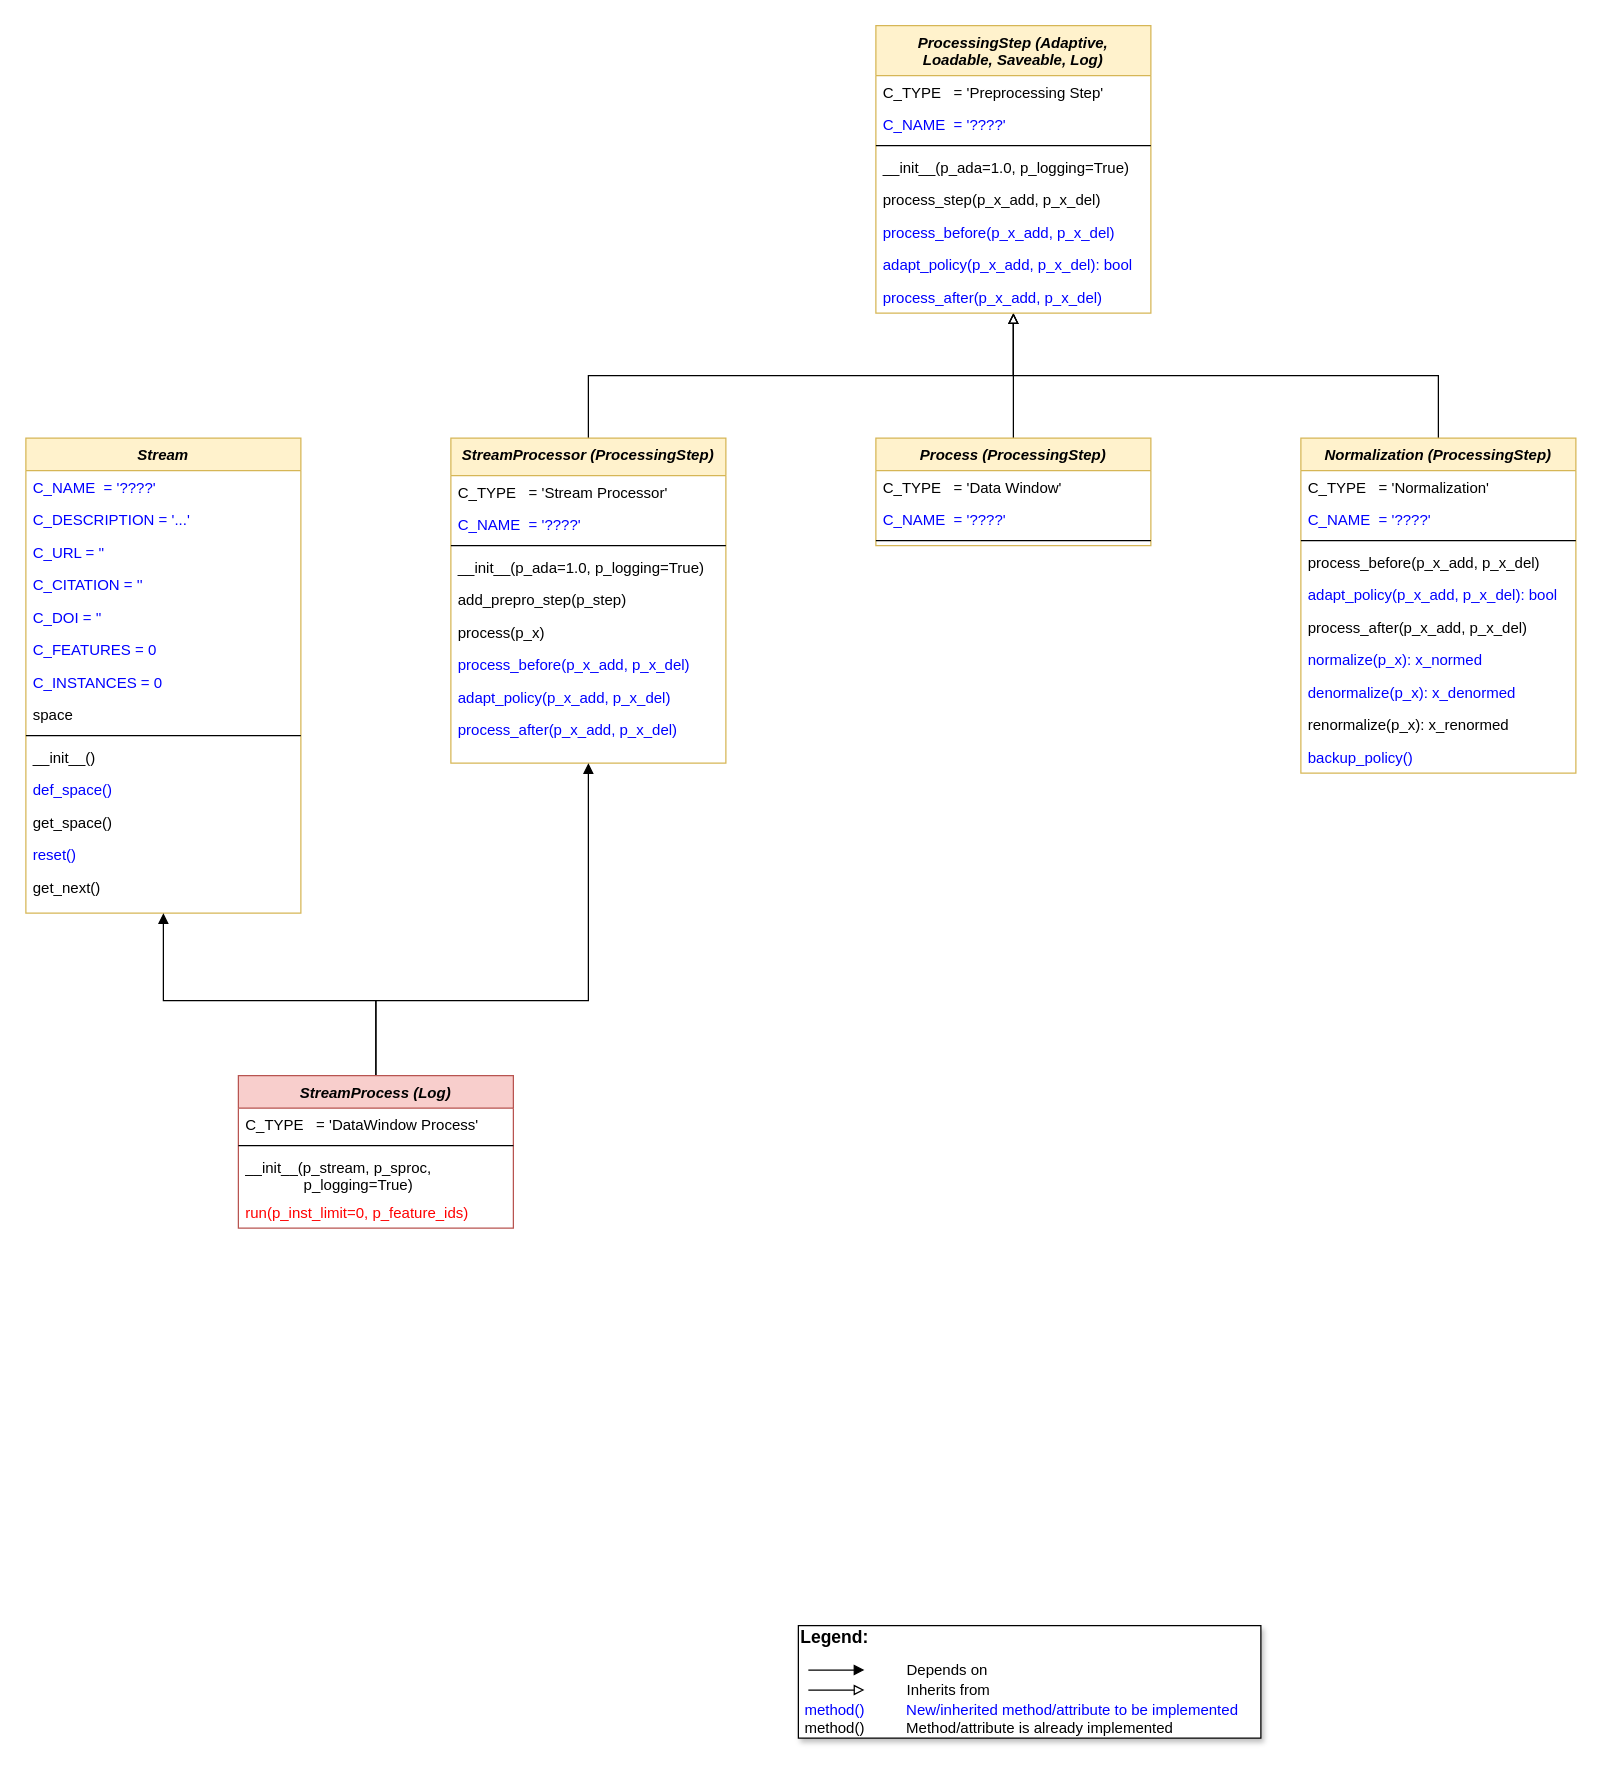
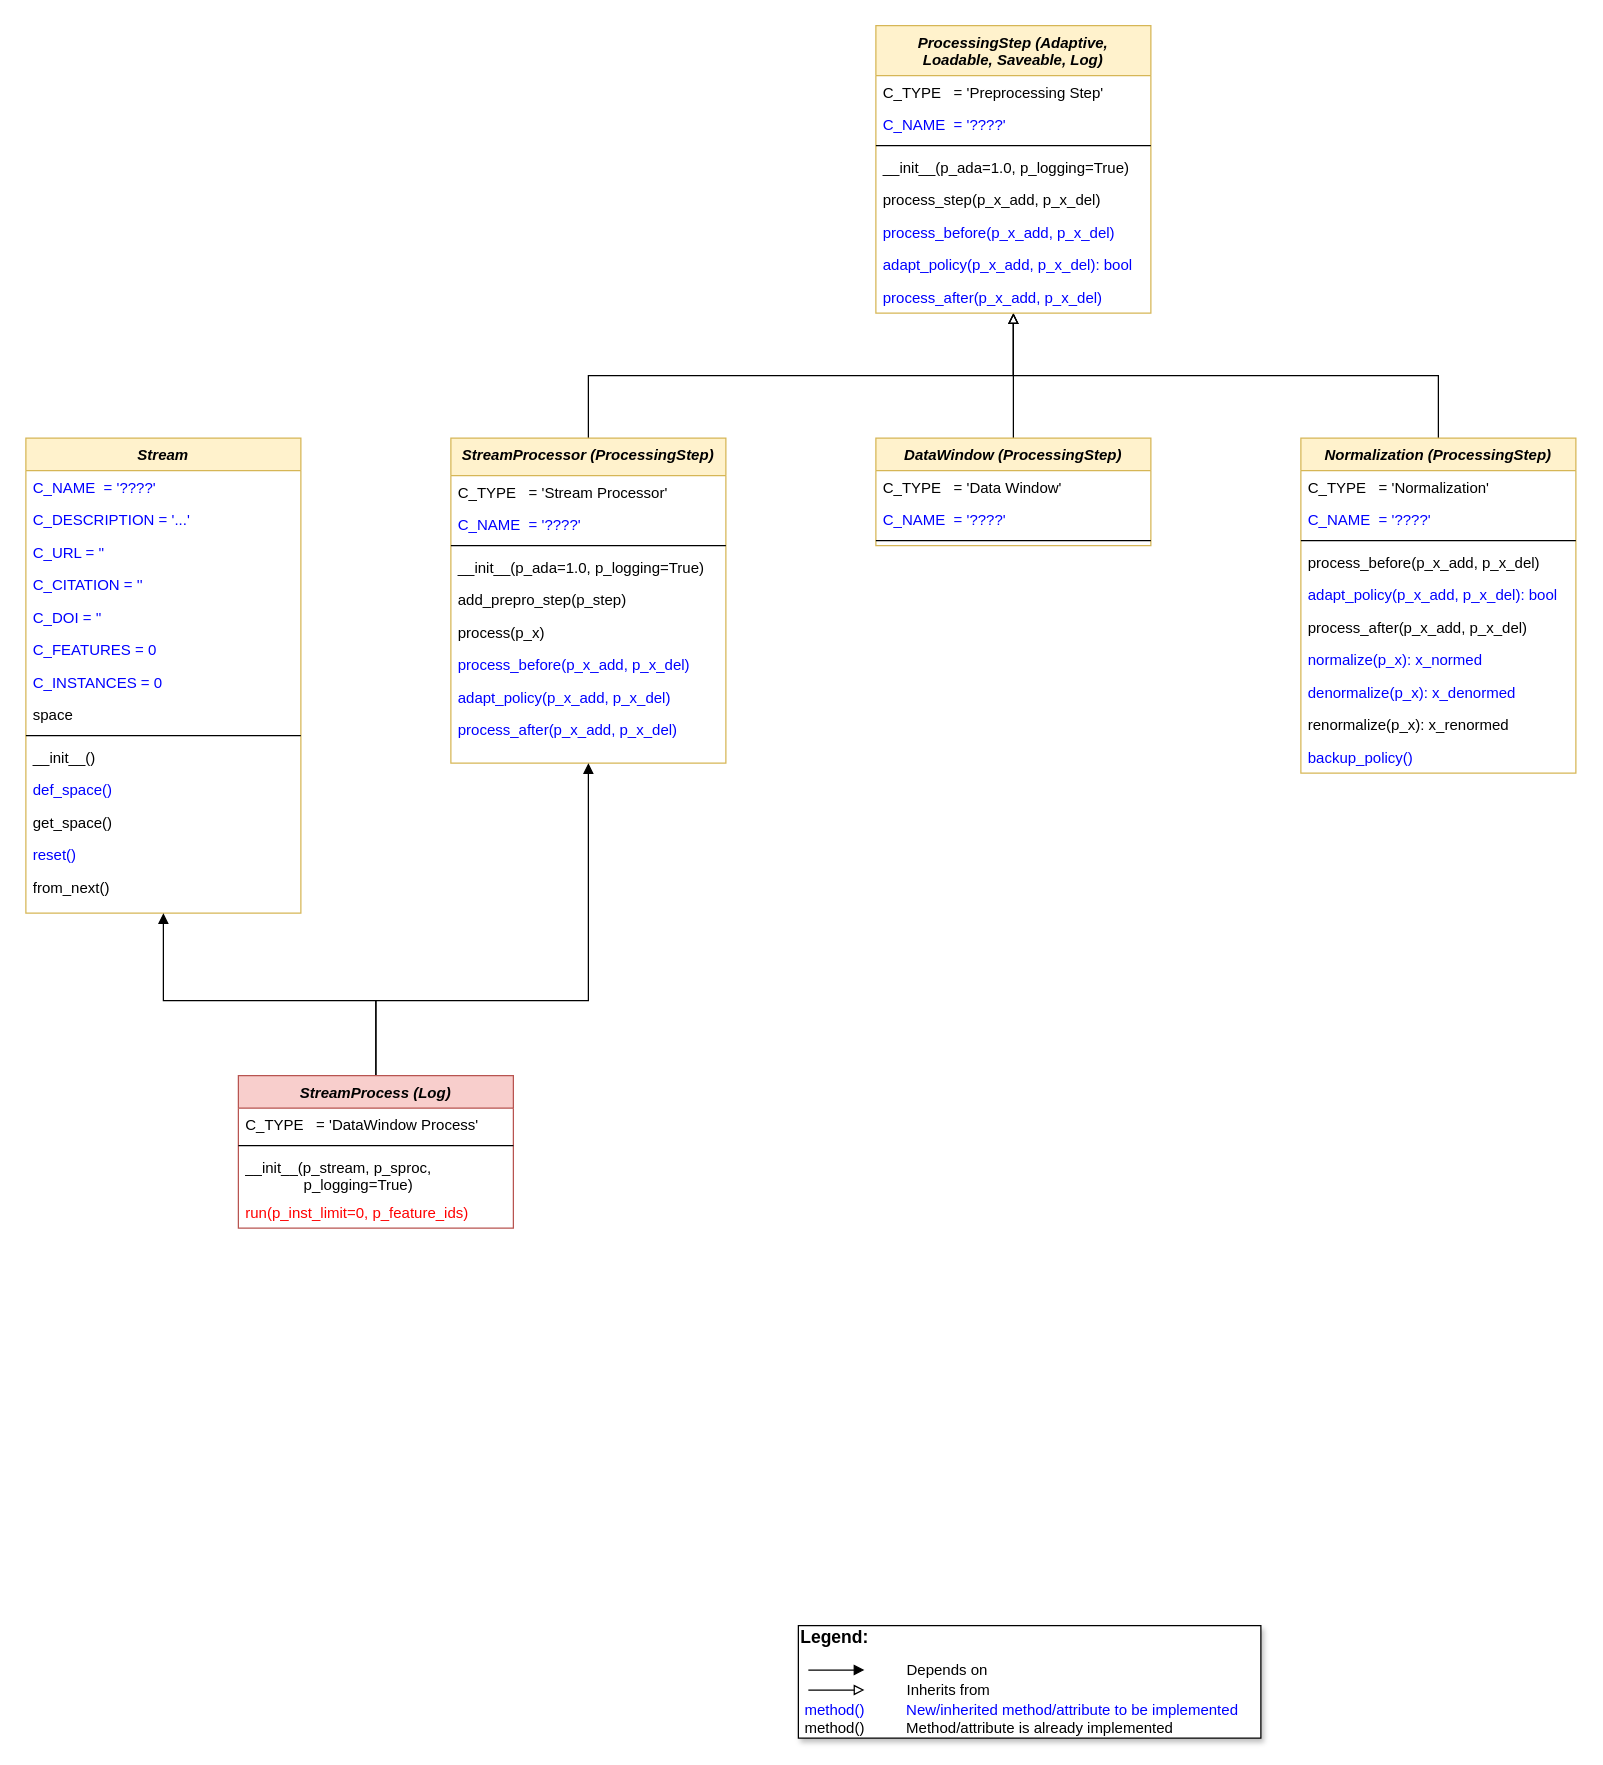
(1013, 455) -> (1013, 455)
(75, 888) -> (79, 888)
